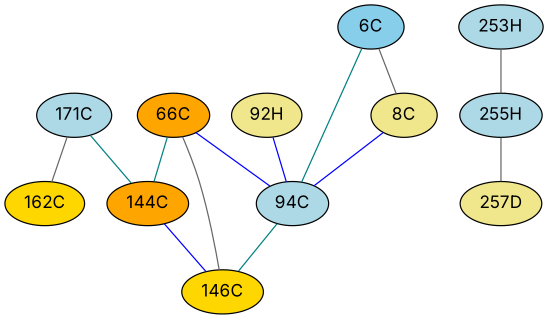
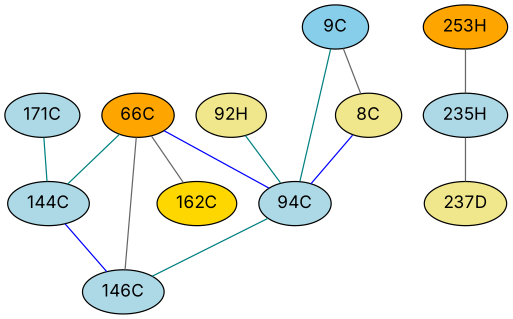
(371, 27) -> (335, 27)
(501, 27) -> (465, 27)
(501, 115) -> (465, 115)
(59, 160) -> (167, 159)
(280, 160) -> (263, 159)
(148, 204) -> (49, 204)
(501, 204) -> (465, 204)
(223, 292) -> (123, 292)
